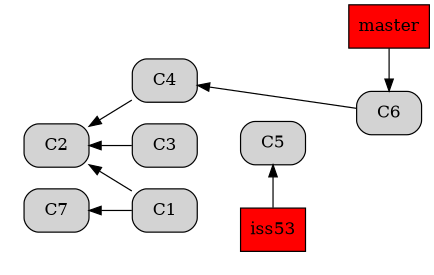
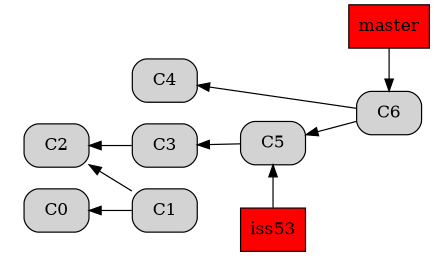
(115, 110) -> none
none -> (337, 126)
none -> (223, 144)
(57, 210) -> (57, 210)
